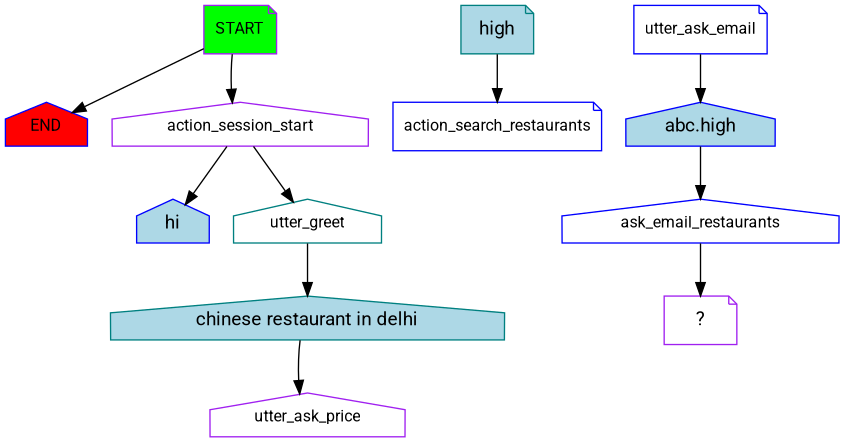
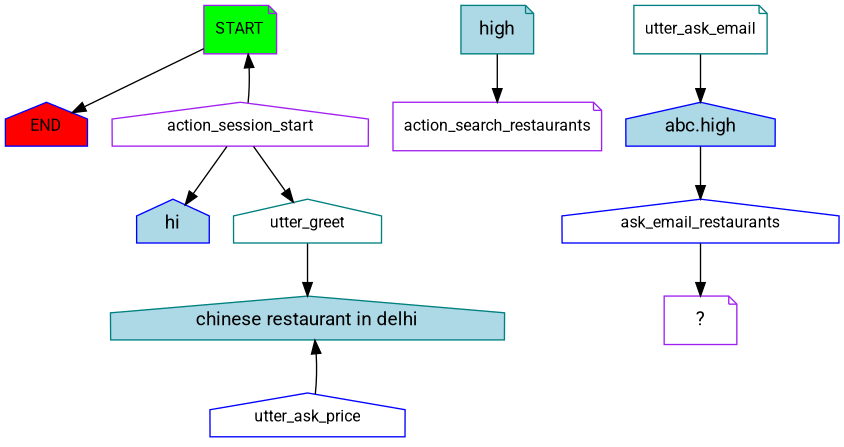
(701, 30) -> (701, 30)
(231, 72) -> (249, 85)
(497, 127) -> (497, 127)
(299, 360) -> (317, 374)
(308, 417) -> (308, 417)
